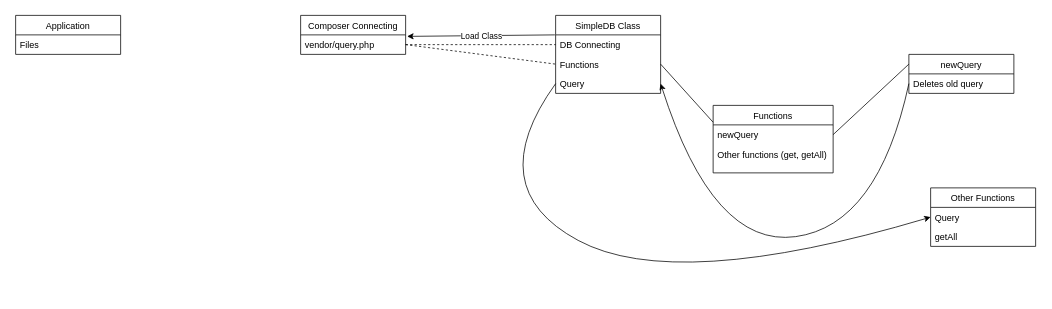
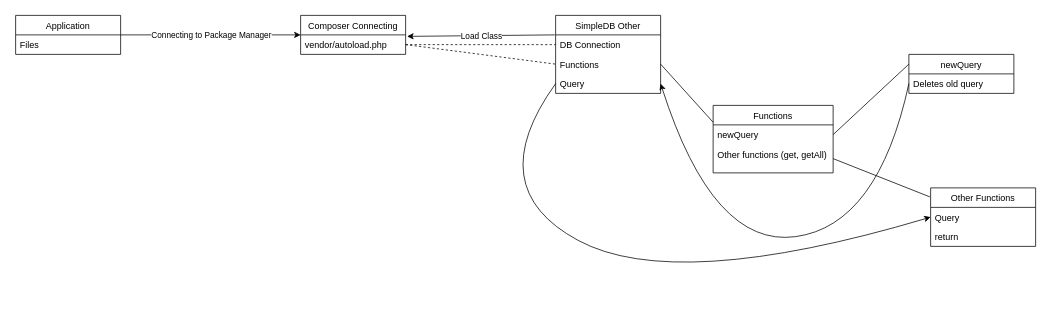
(608, 26) -> (608, 26)
none -> (210, 35)
(344, 45) -> (350, 45)
(590, 45) -> (590, 45)
none -> (882, 178)
(947, 237) -> (950, 237)
